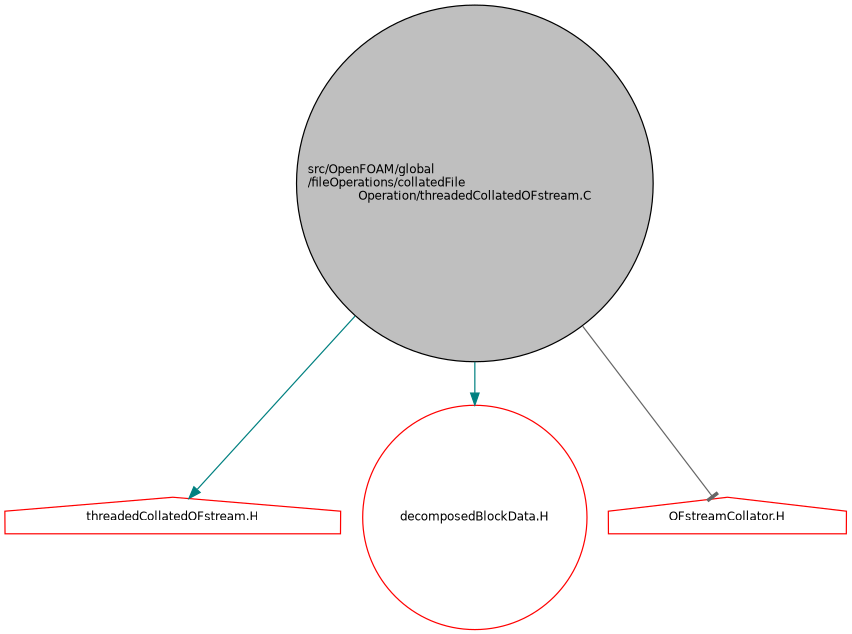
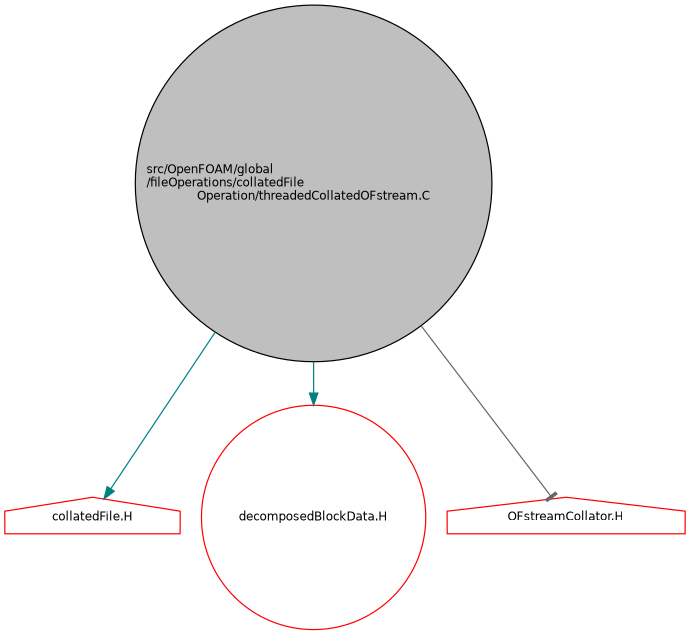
(173, 517) -> (92, 517)
